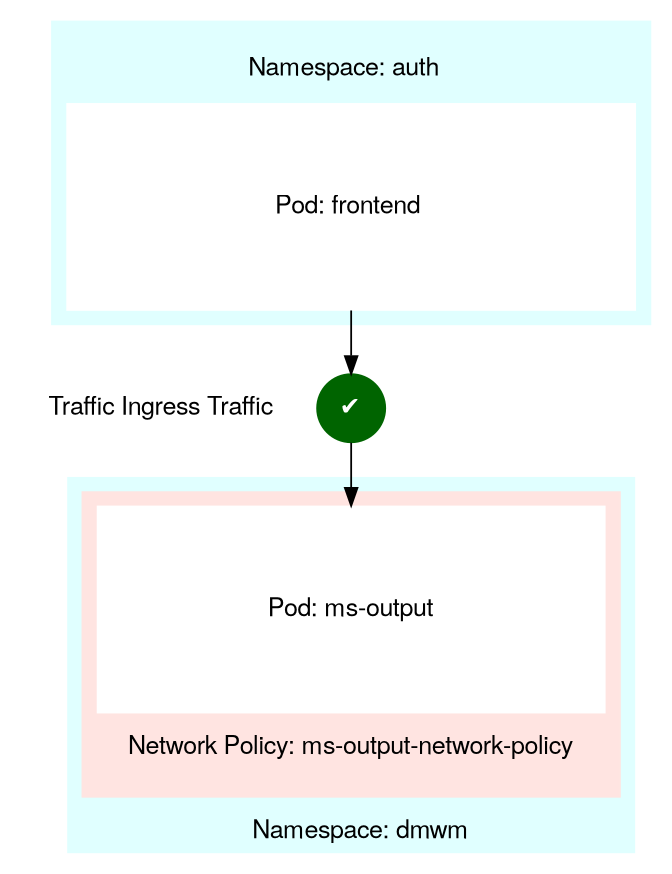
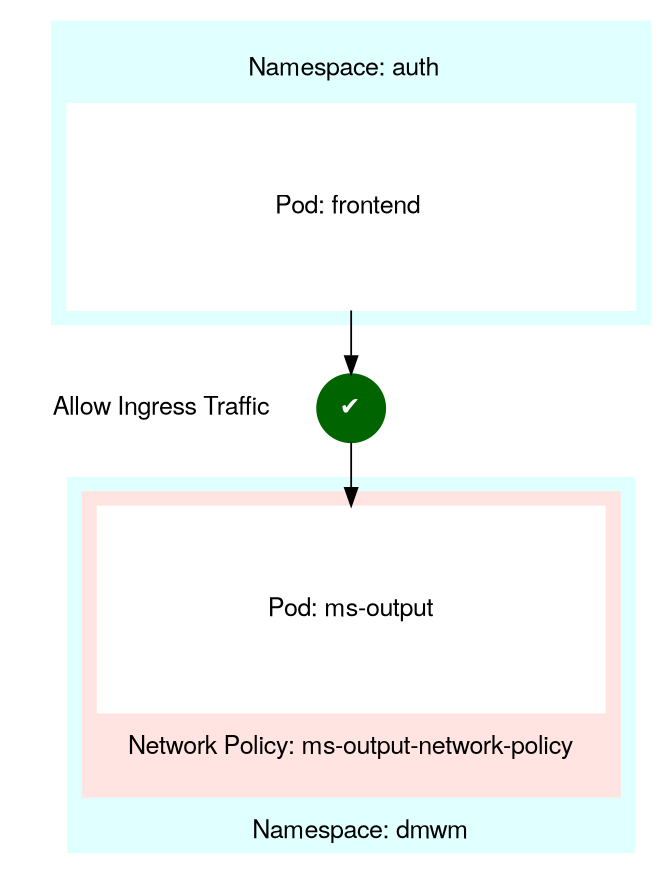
(161, 408) -> (161, 408)
